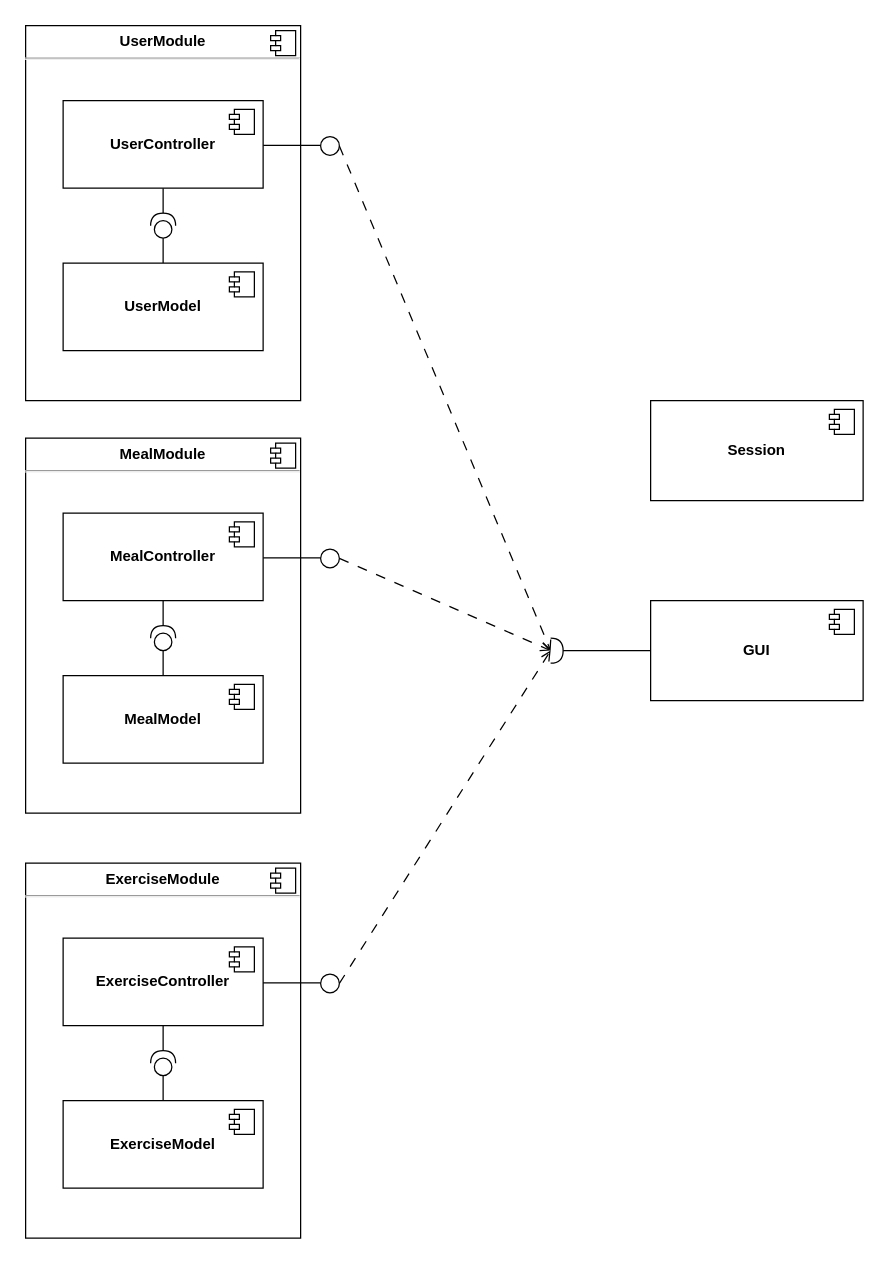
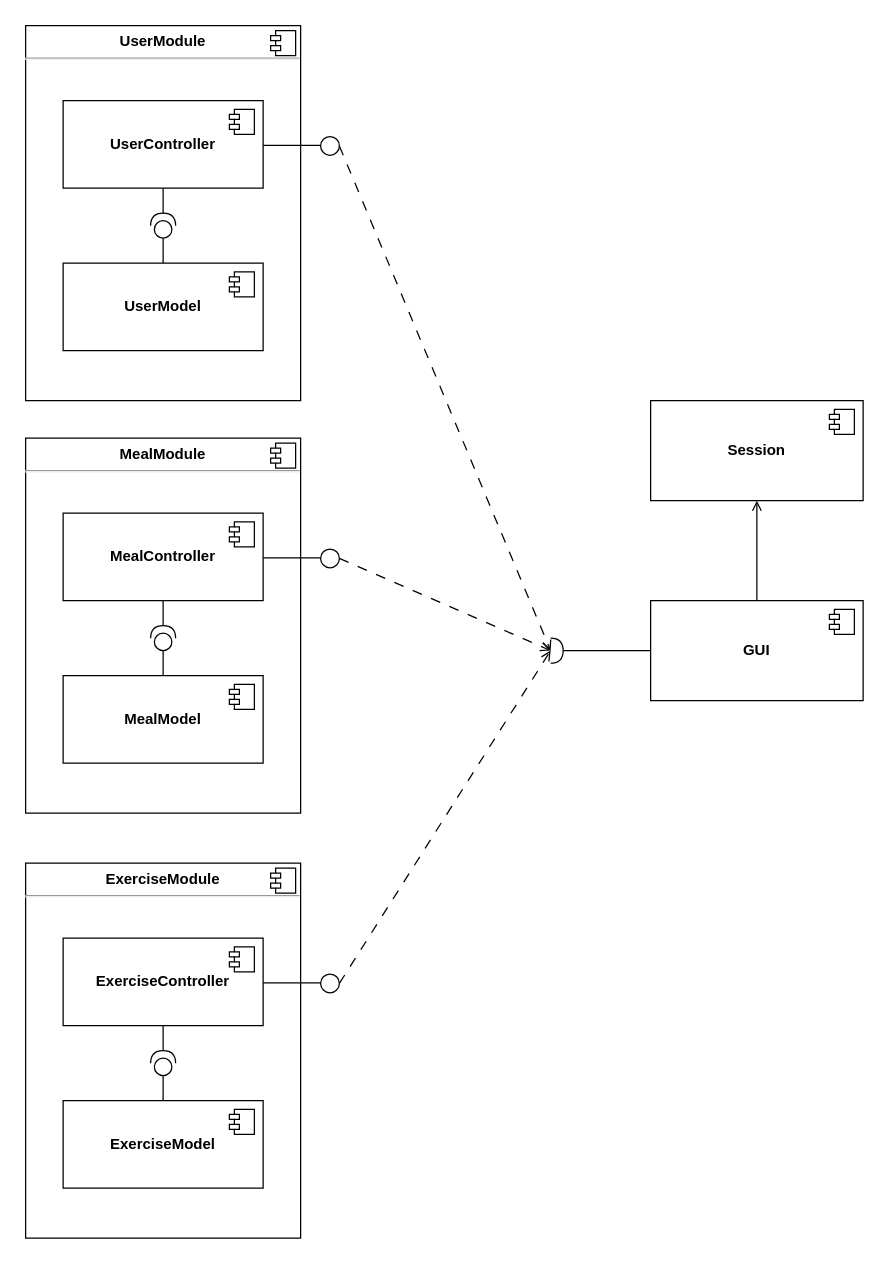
none -> (757, 553)
